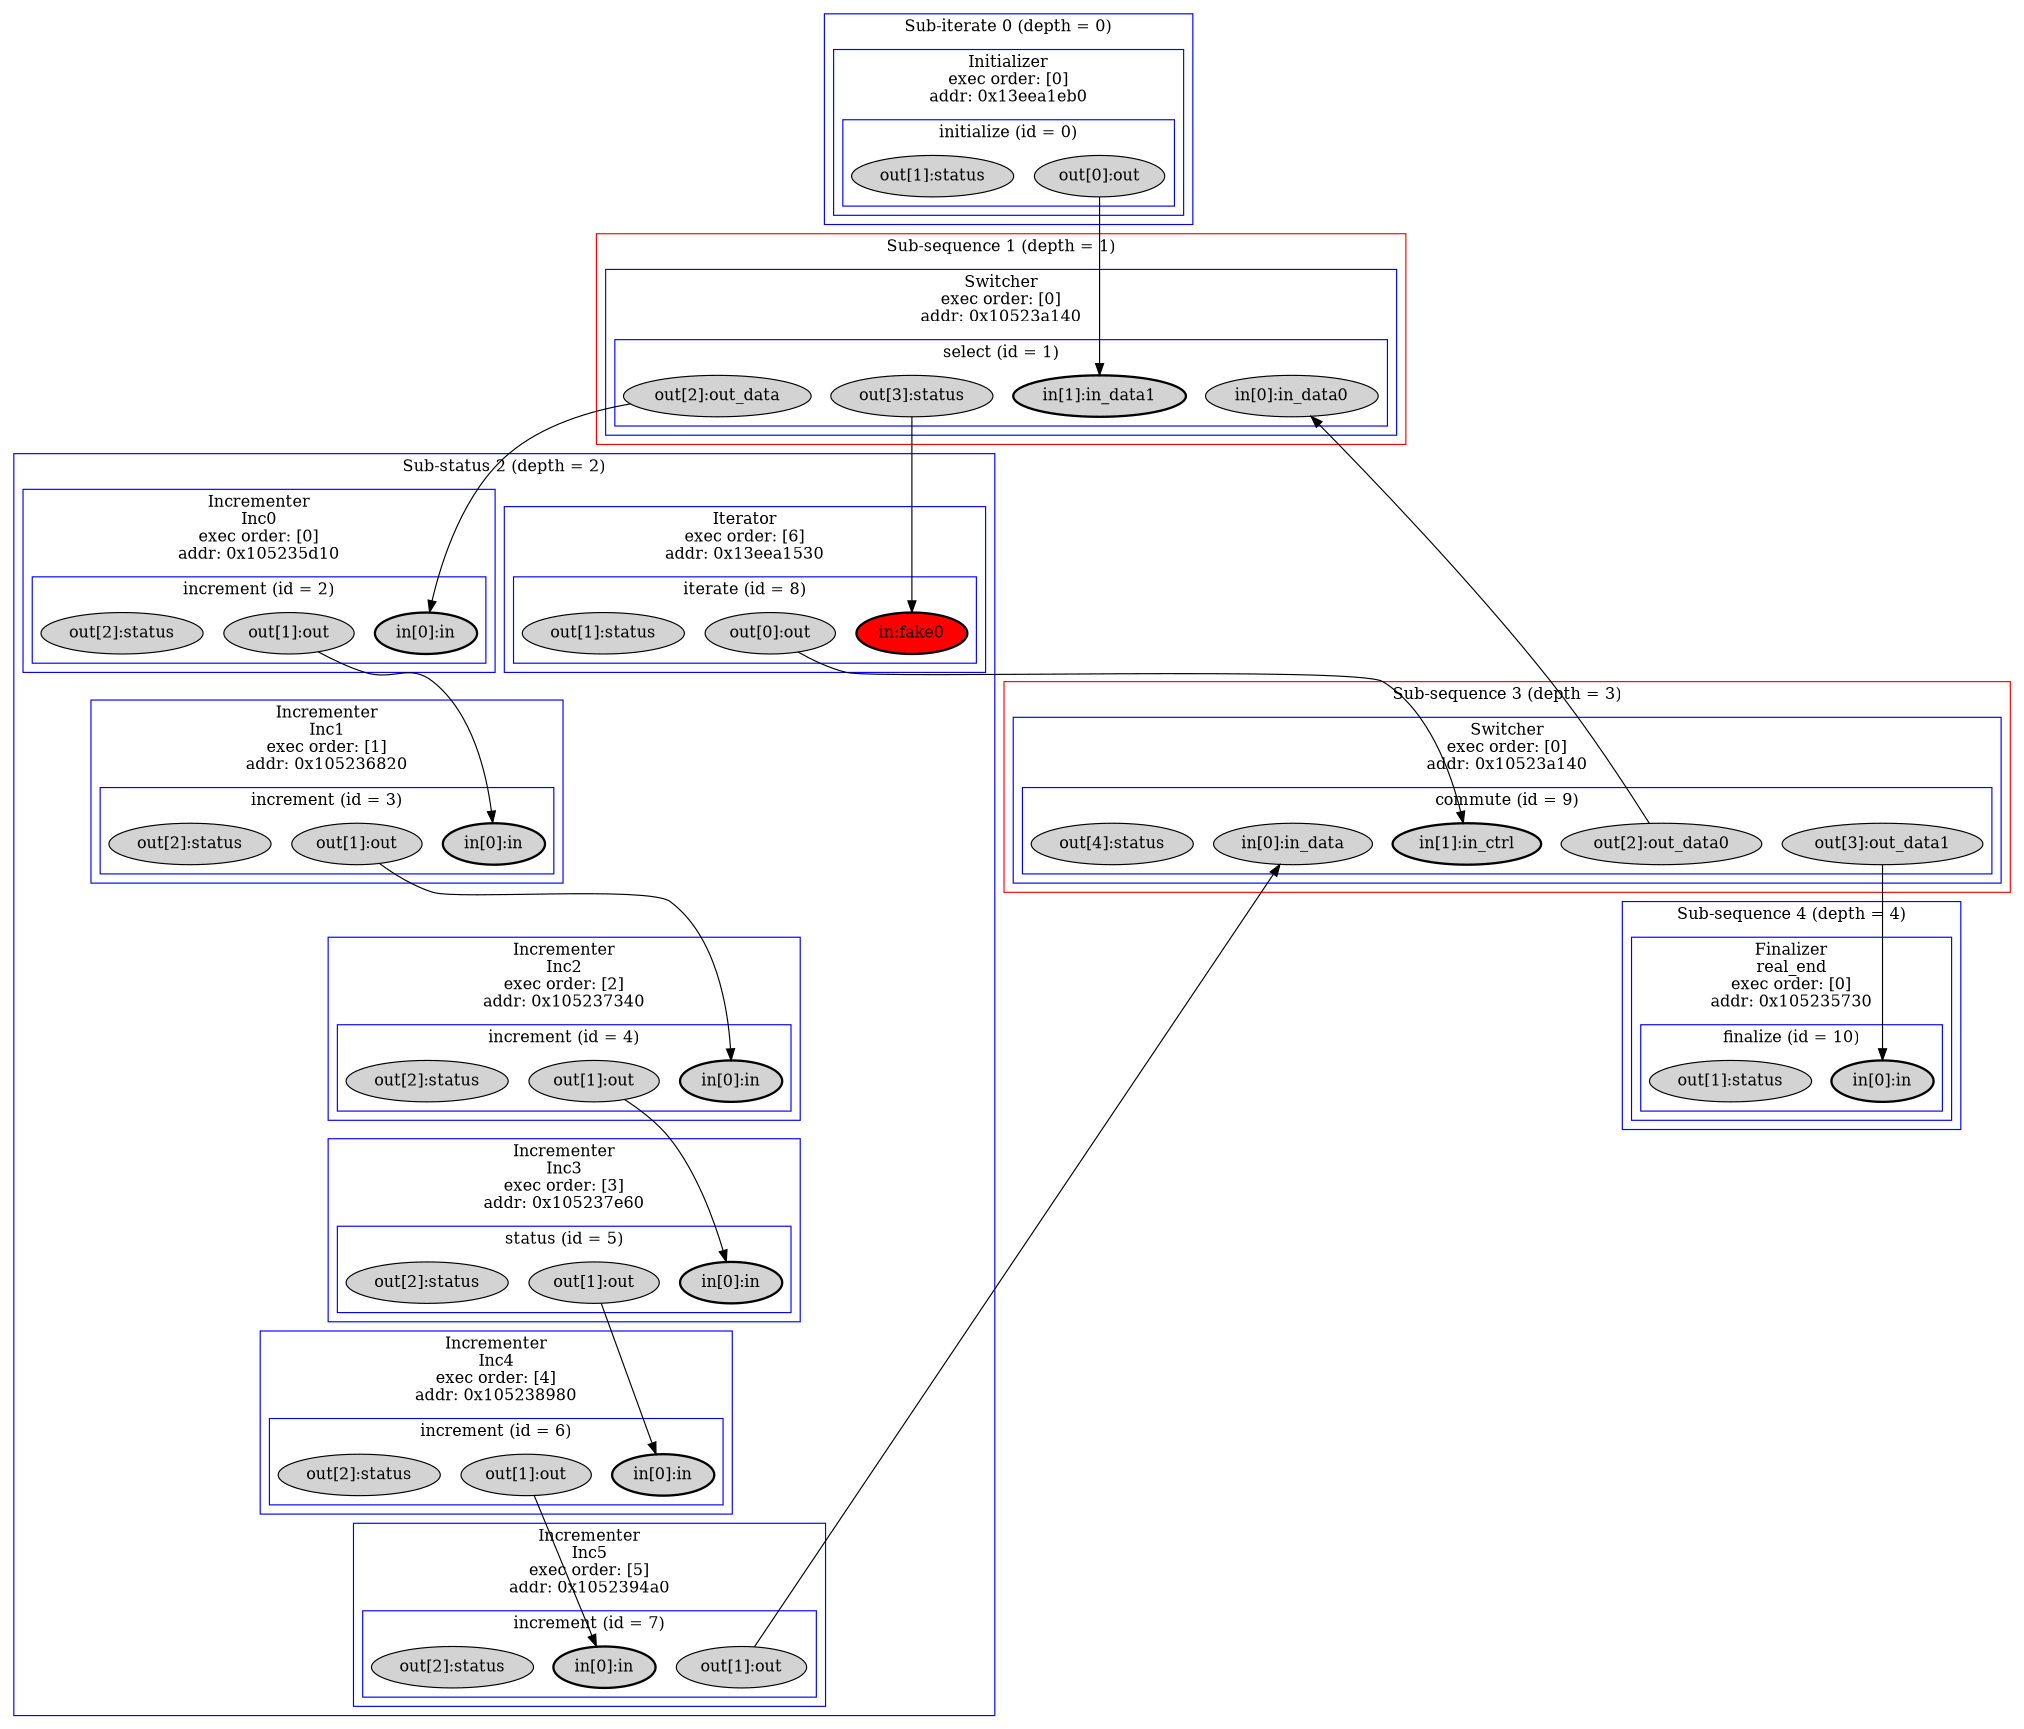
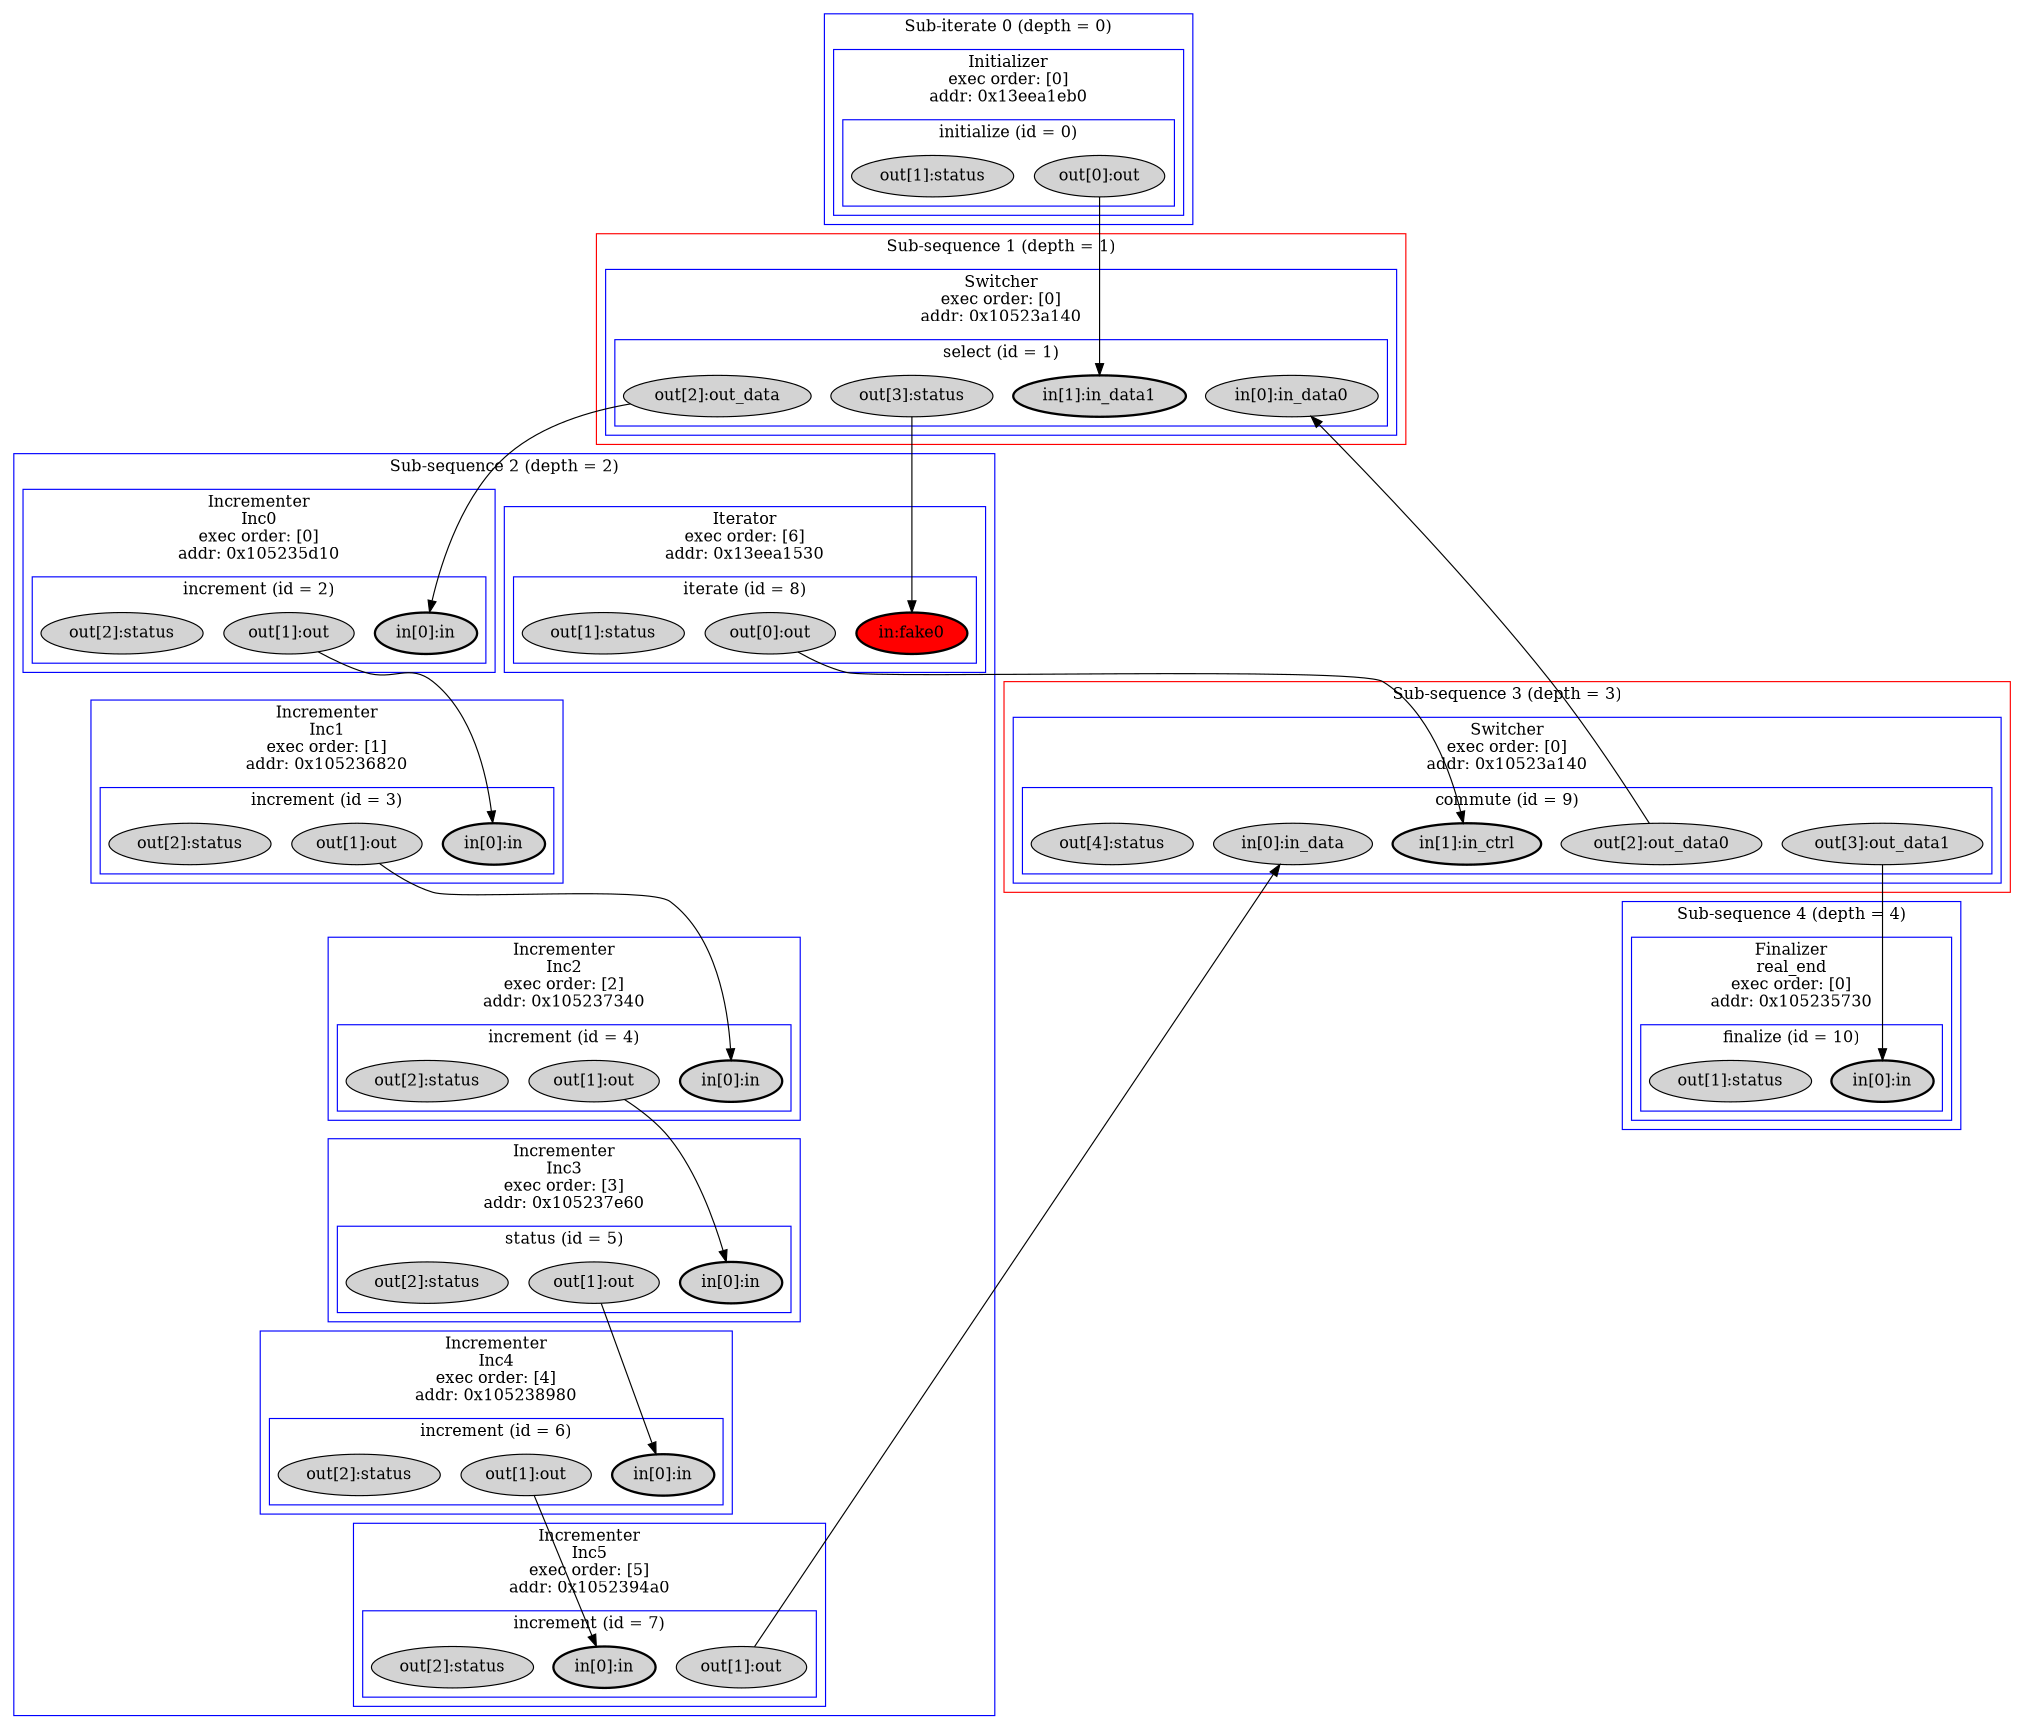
(504, 467) -> (504, 467)
